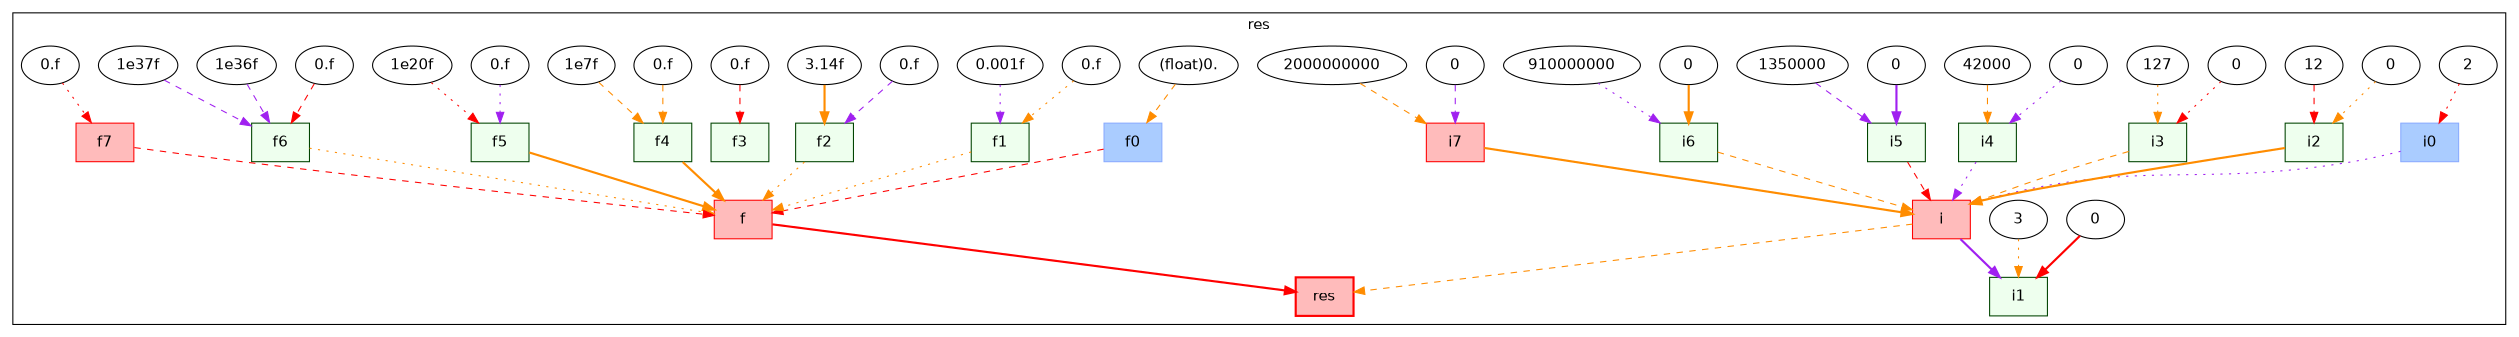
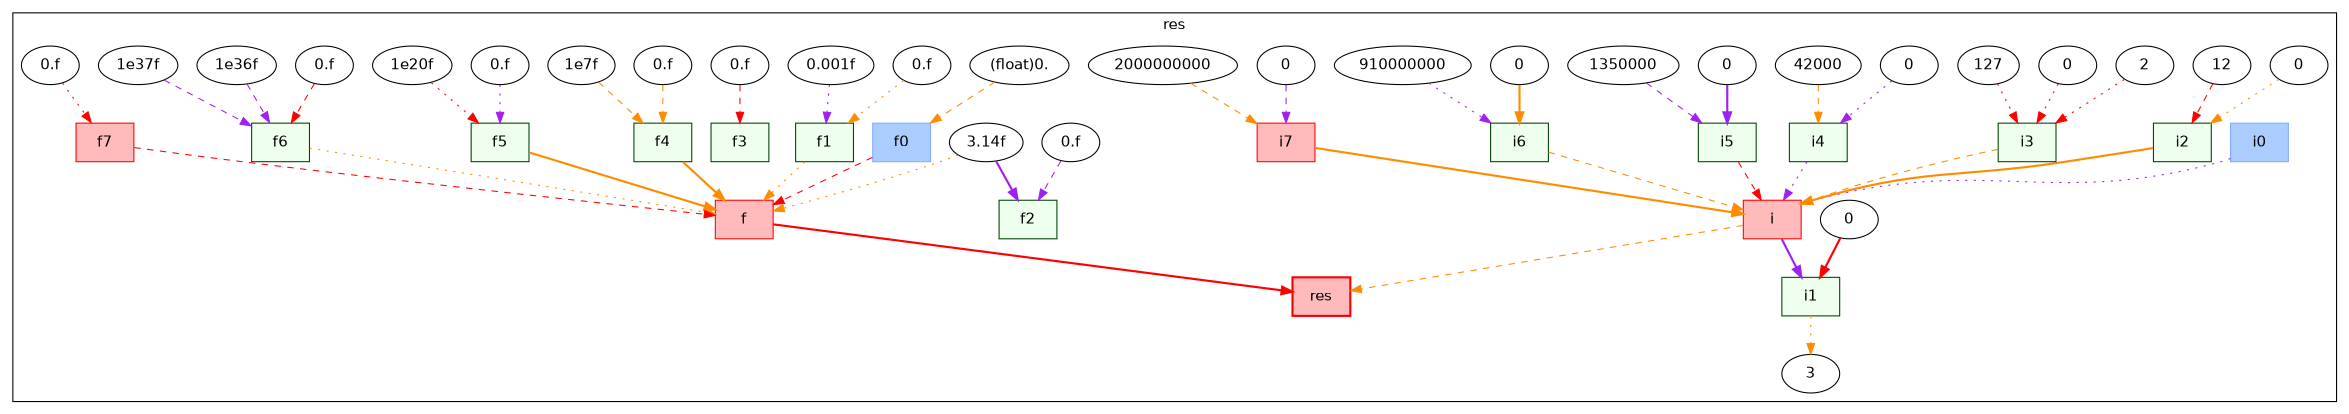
(2452, 98) -> (2095, 98)
(825, 99) -> (1004, 176)
(2158, 99) -> (2005, 98)
(788, 177) -> (872, 183)
(2019, 253) -> (1811, 330)
